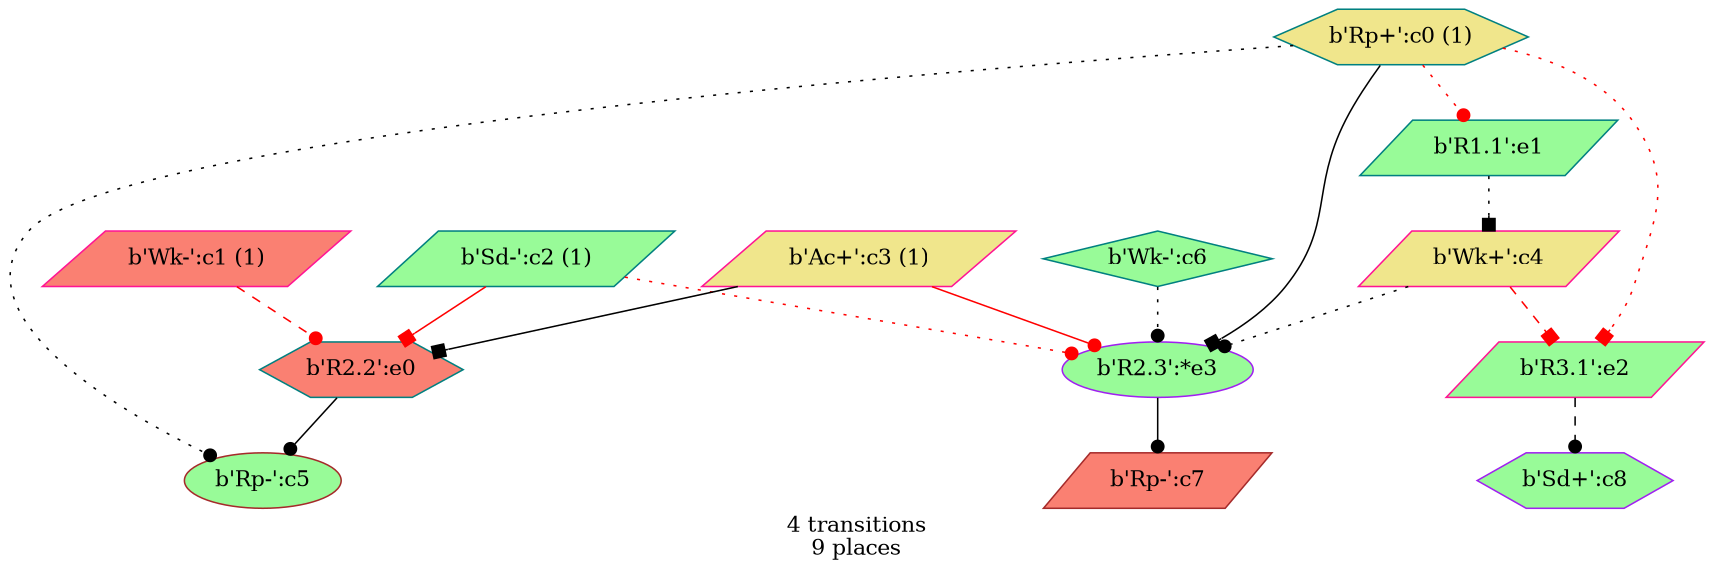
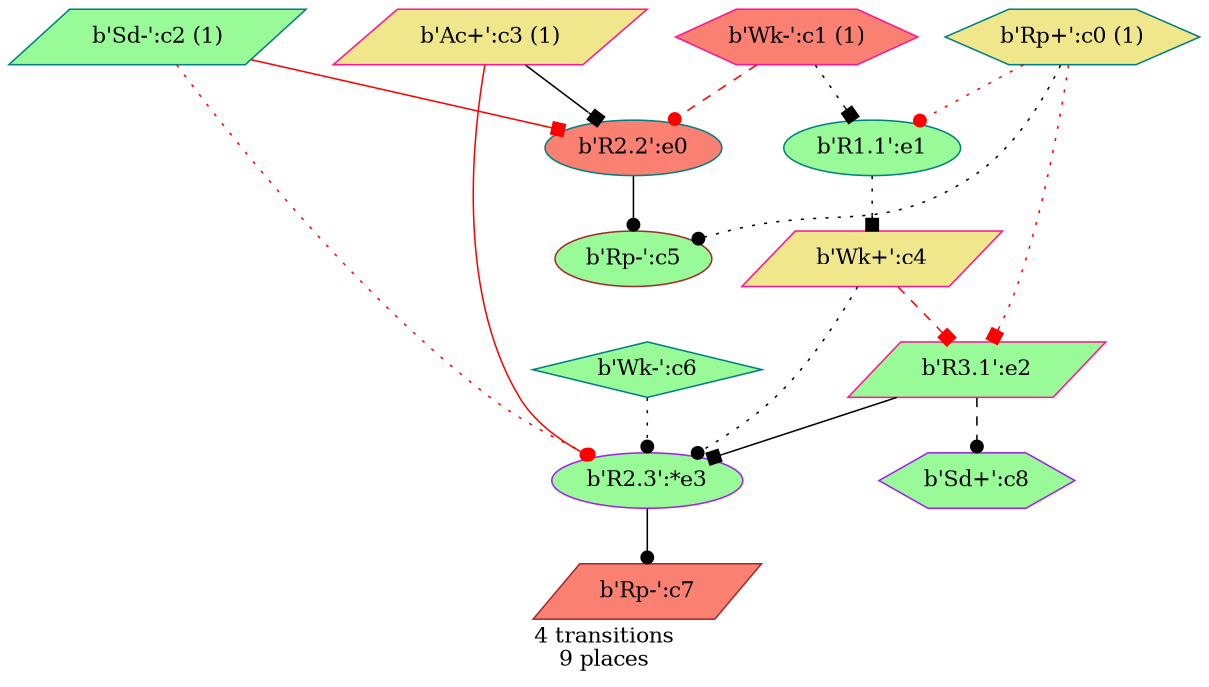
none -> (830, 86)
(1489, 148) -> (872, 148)
(1319, 214) -> (810, 426)
(197, 259) -> (797, 37)
(361, 370) -> (633, 148)
